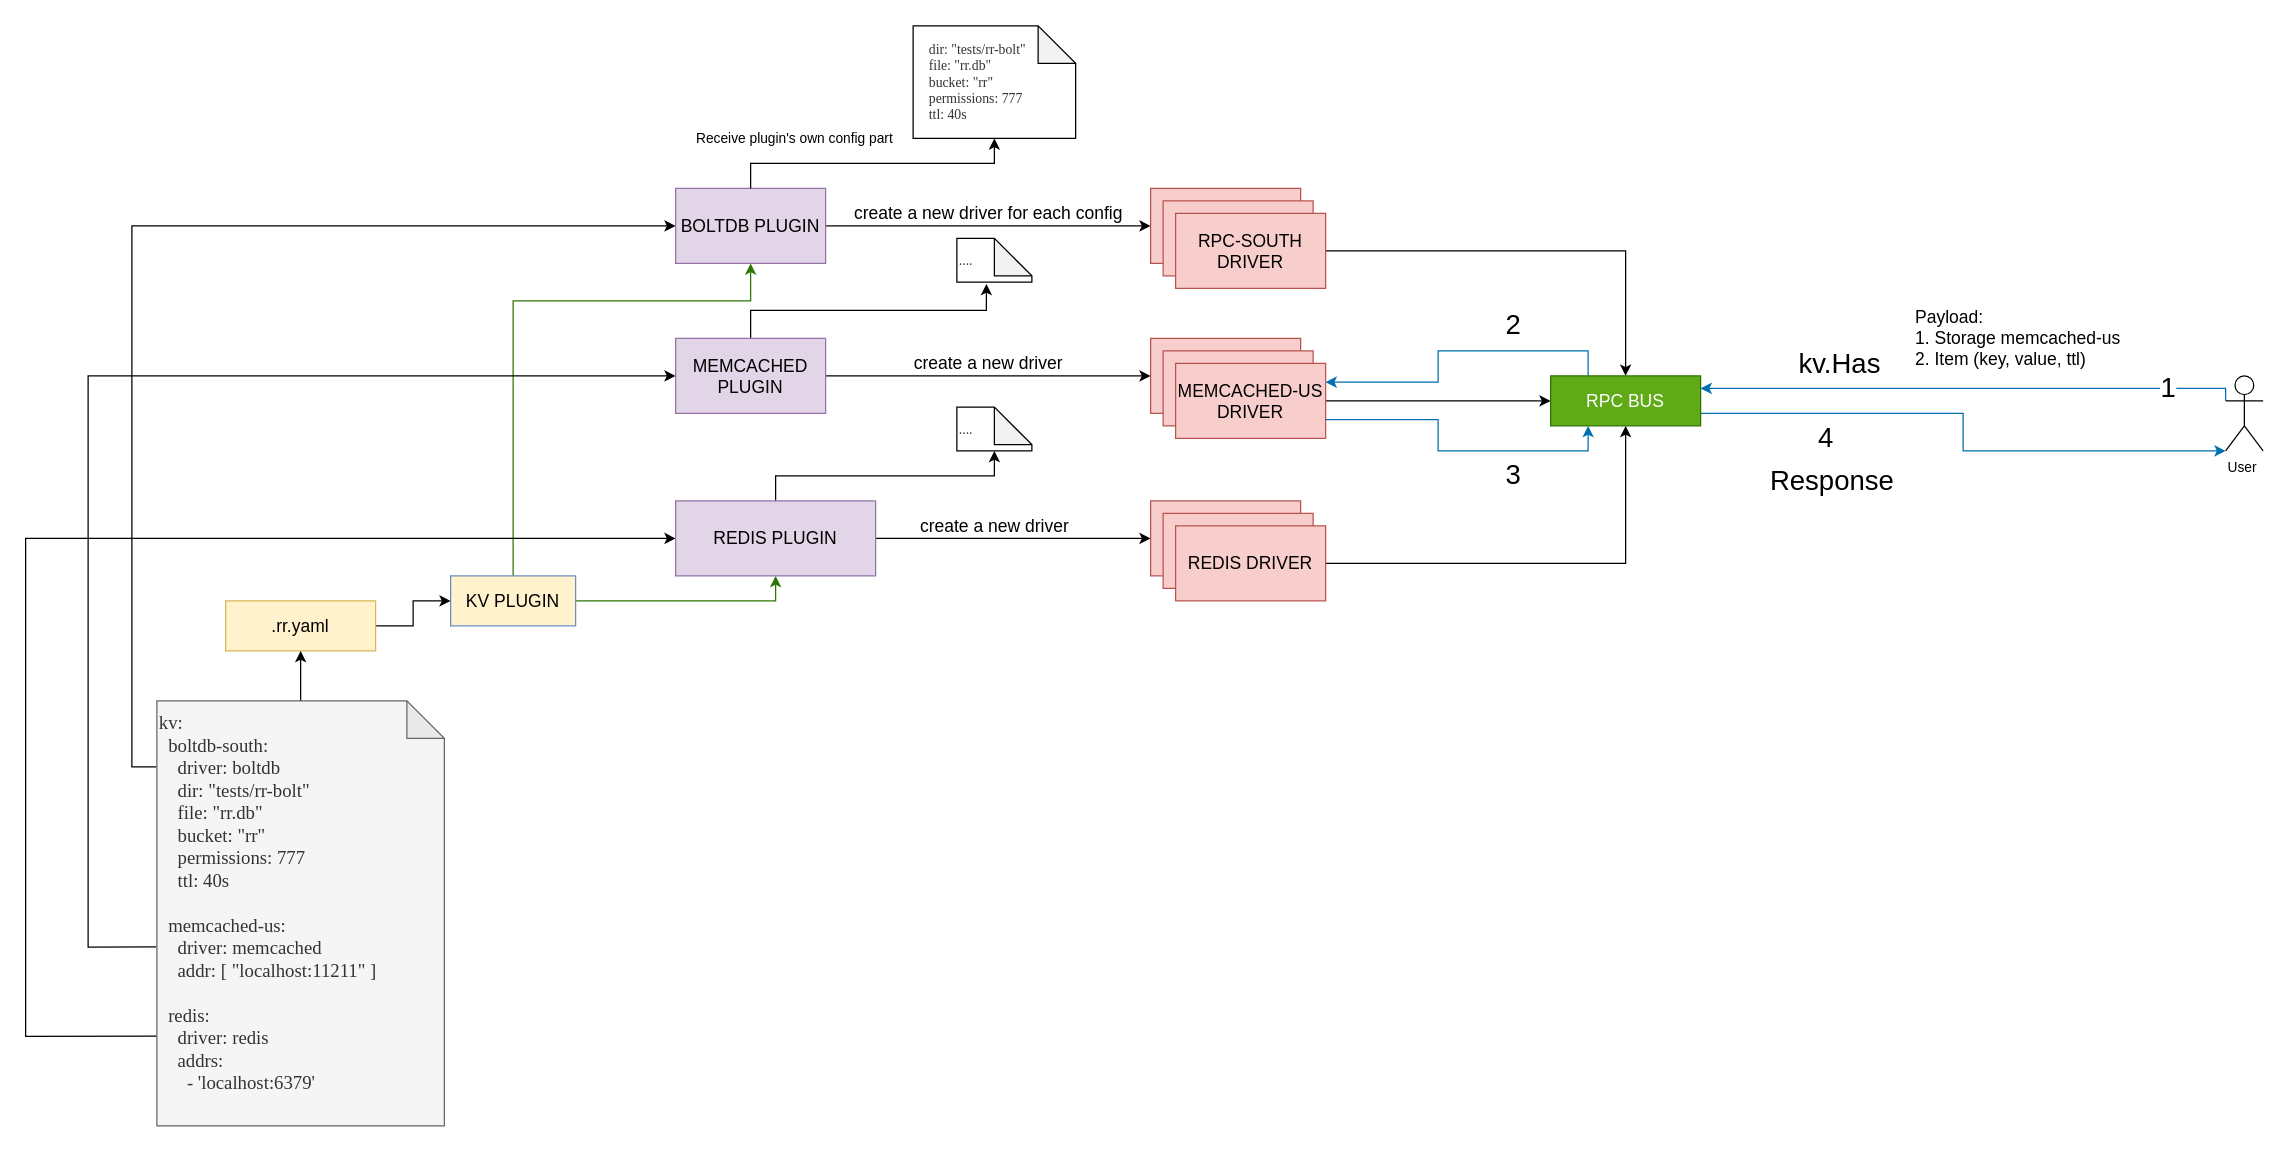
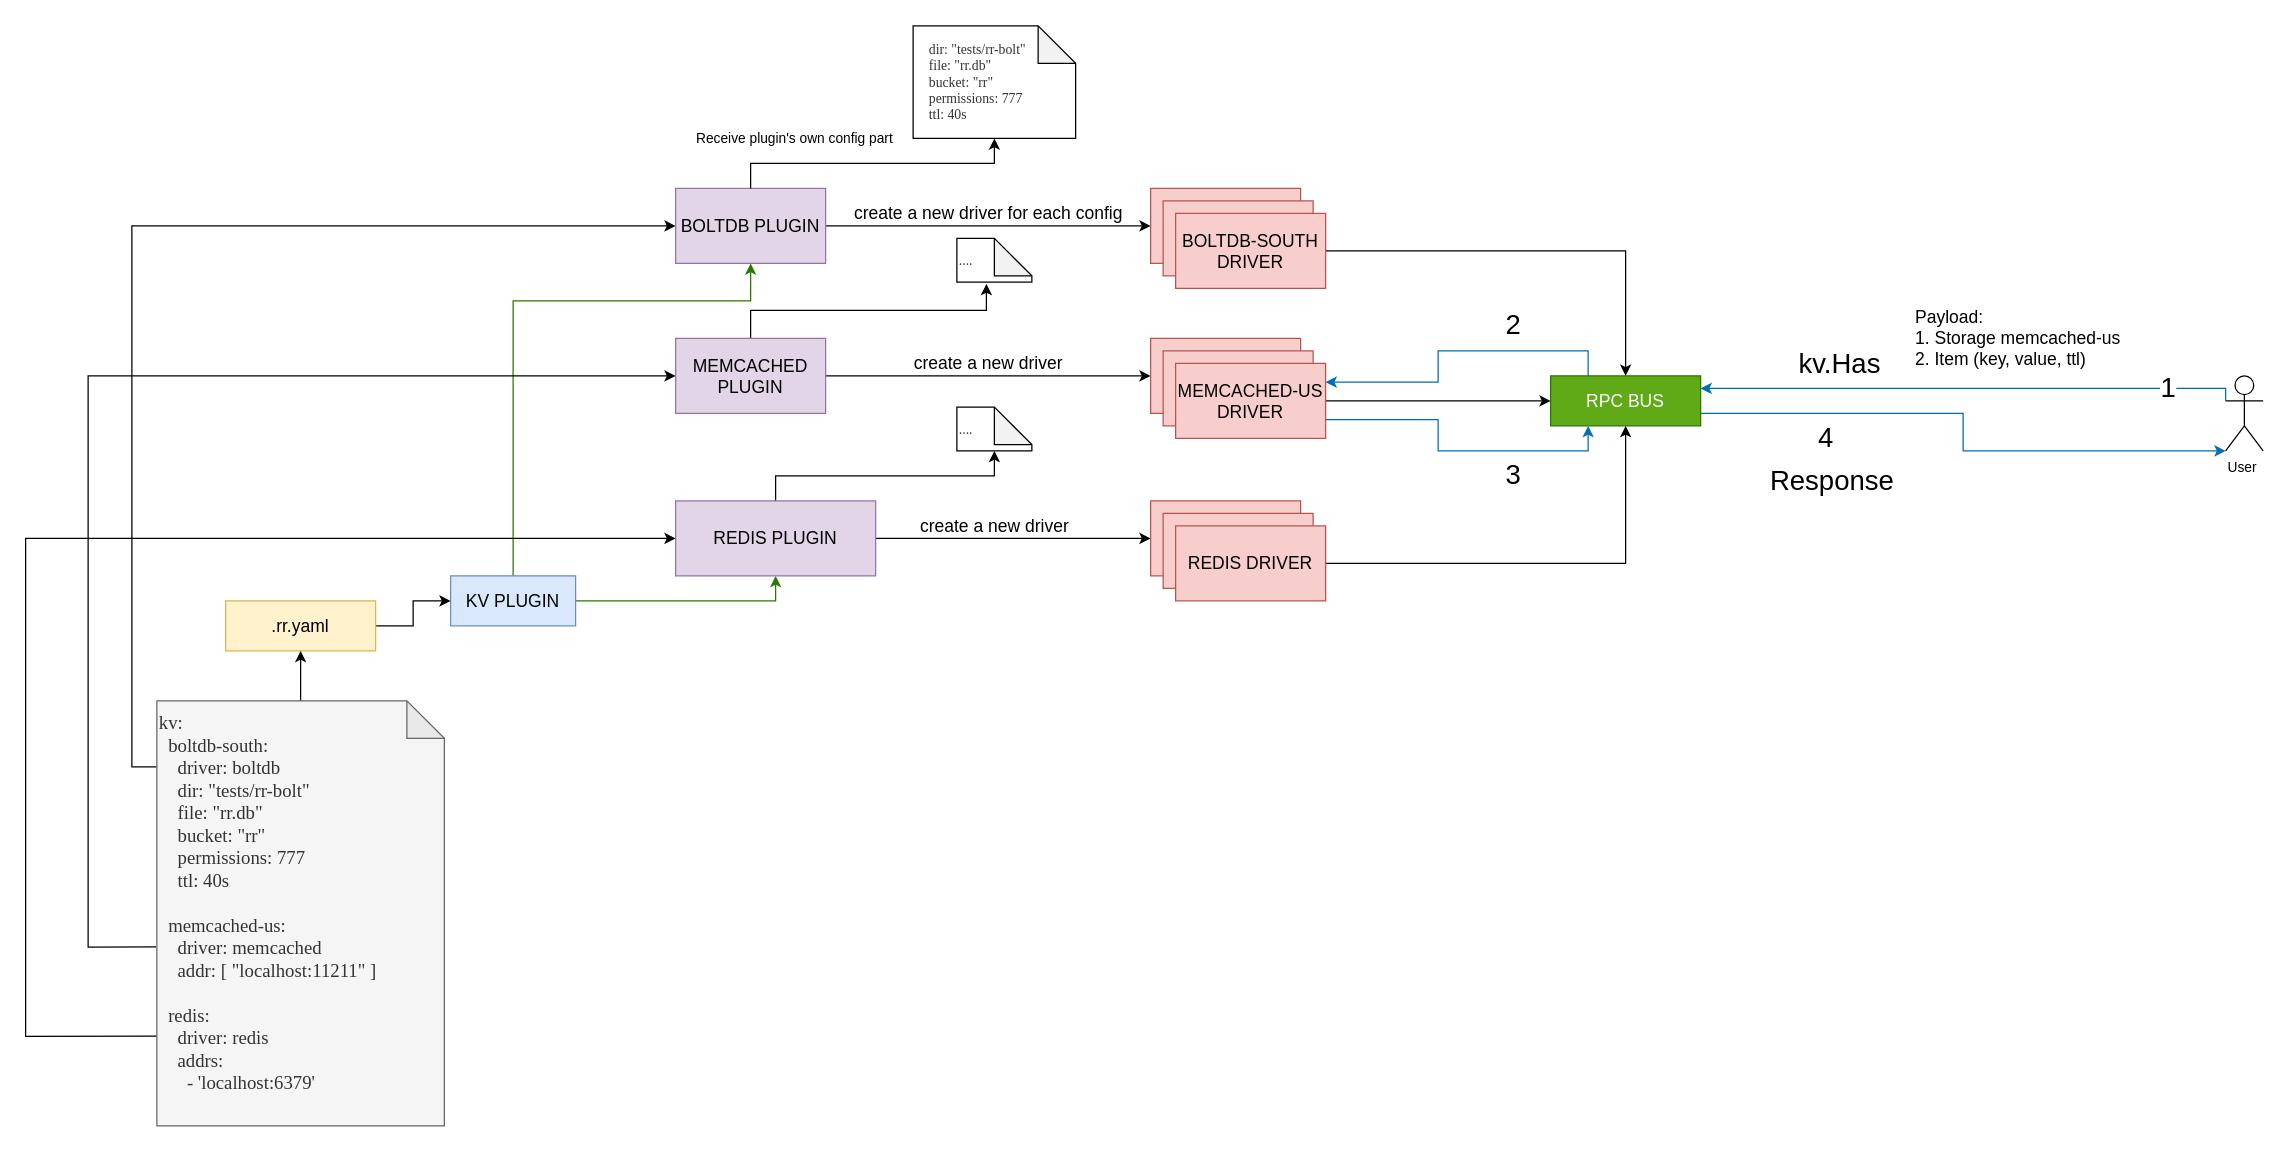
(1251, 251) -> (1251, 251)
(513, 601) -> (513, 601)
